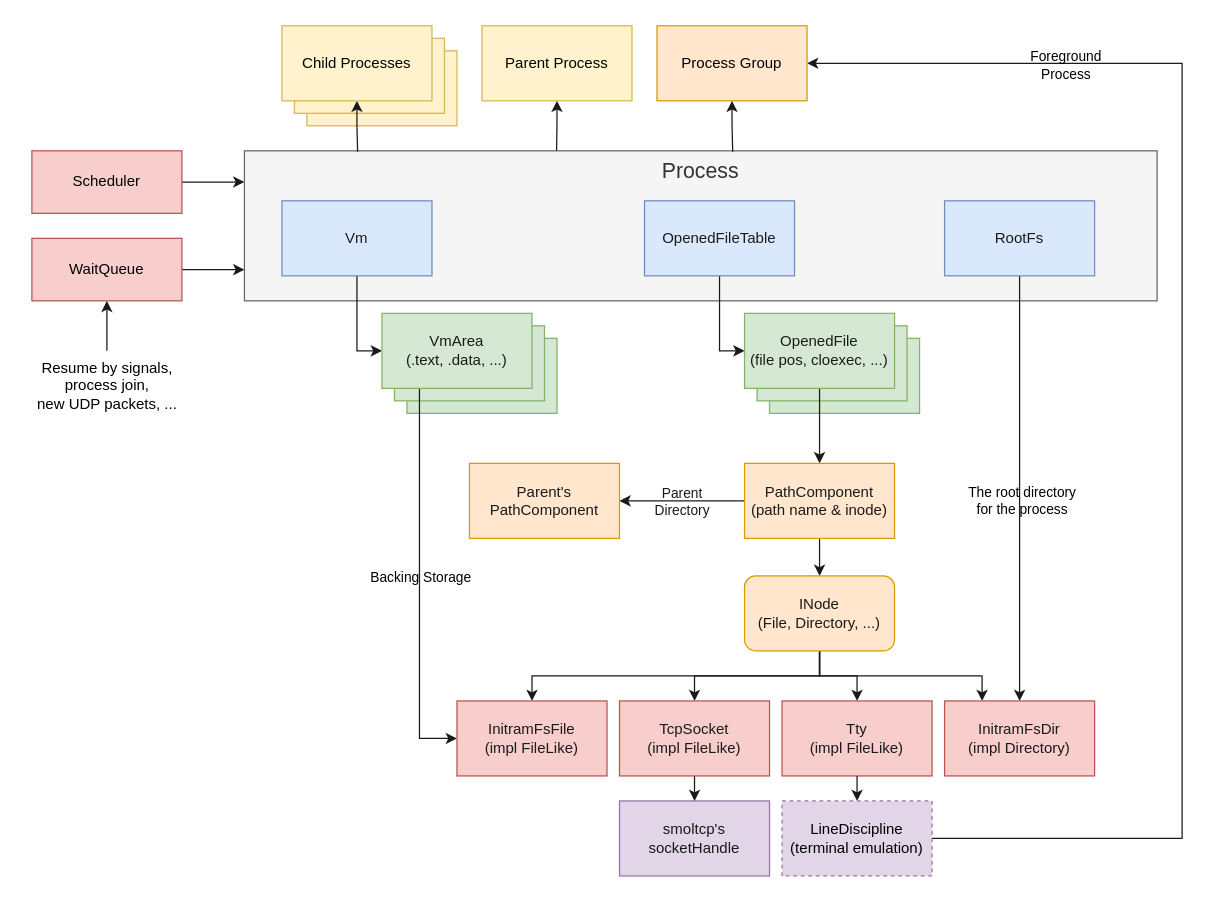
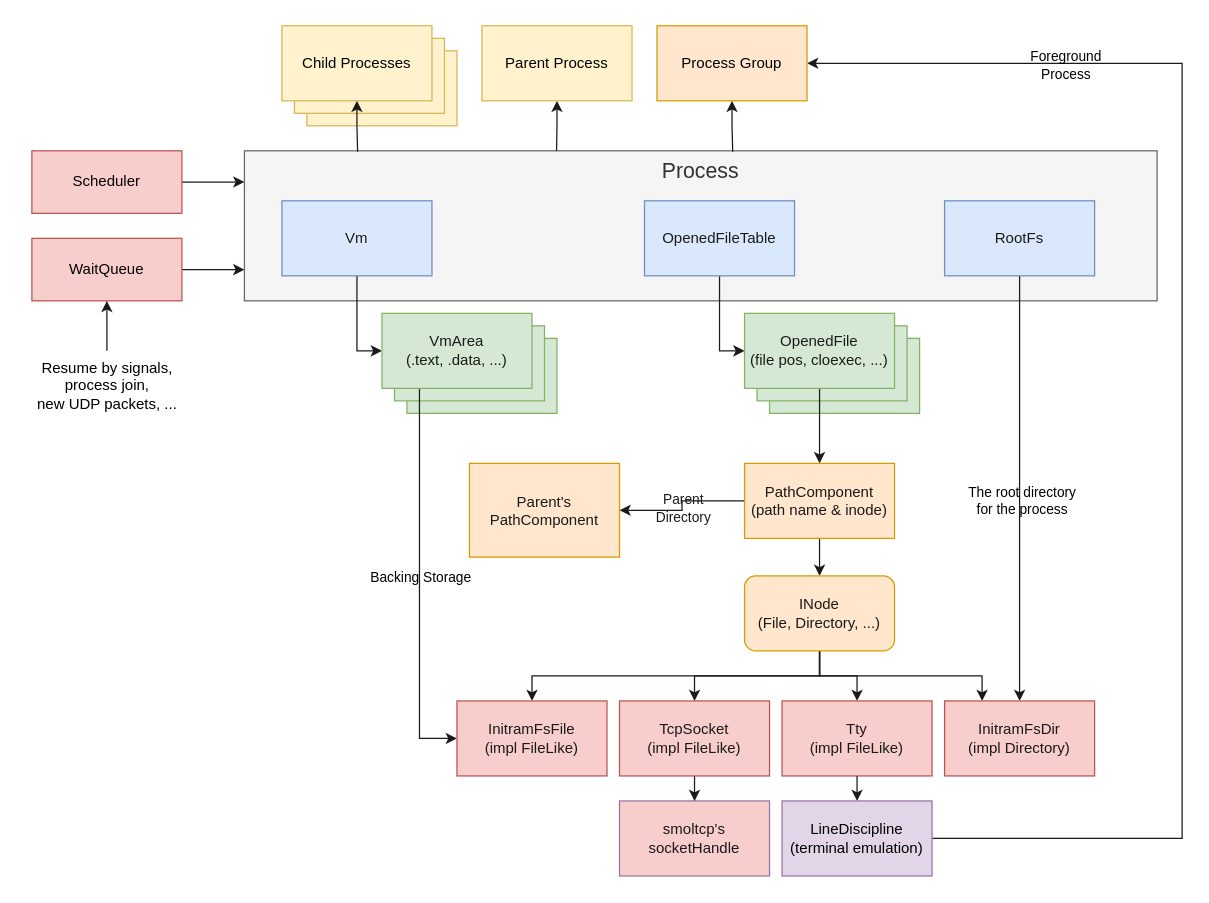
(544, 501) -> (544, 510)
(694, 838) -> (694, 838)
(857, 838) -> (857, 838)
